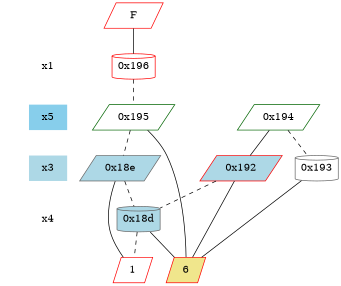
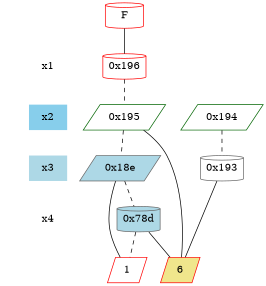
(134, 16) -> (124, 16)
(48, 117) -> (48, 117)
(241, 168) -> none
(139, 219) -> (139, 219)
